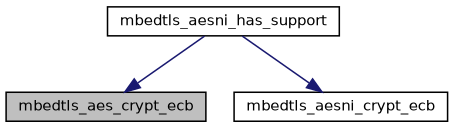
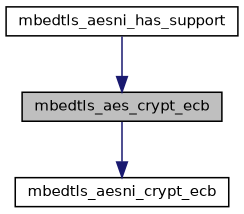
(276, 60) -> (122, 142)
